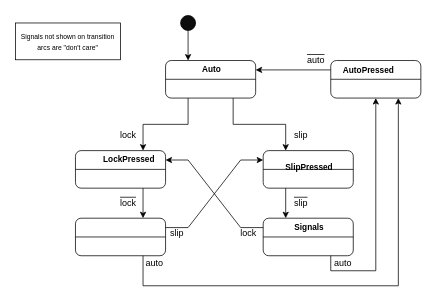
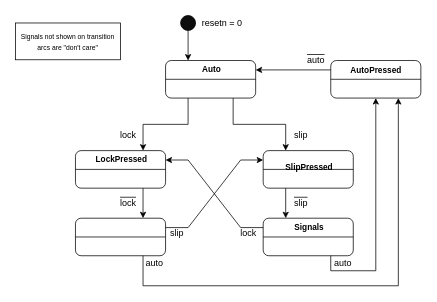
none -> (222, 23)
(368, 70) -> (375, 70)
(129, 159) -> (121, 159)
